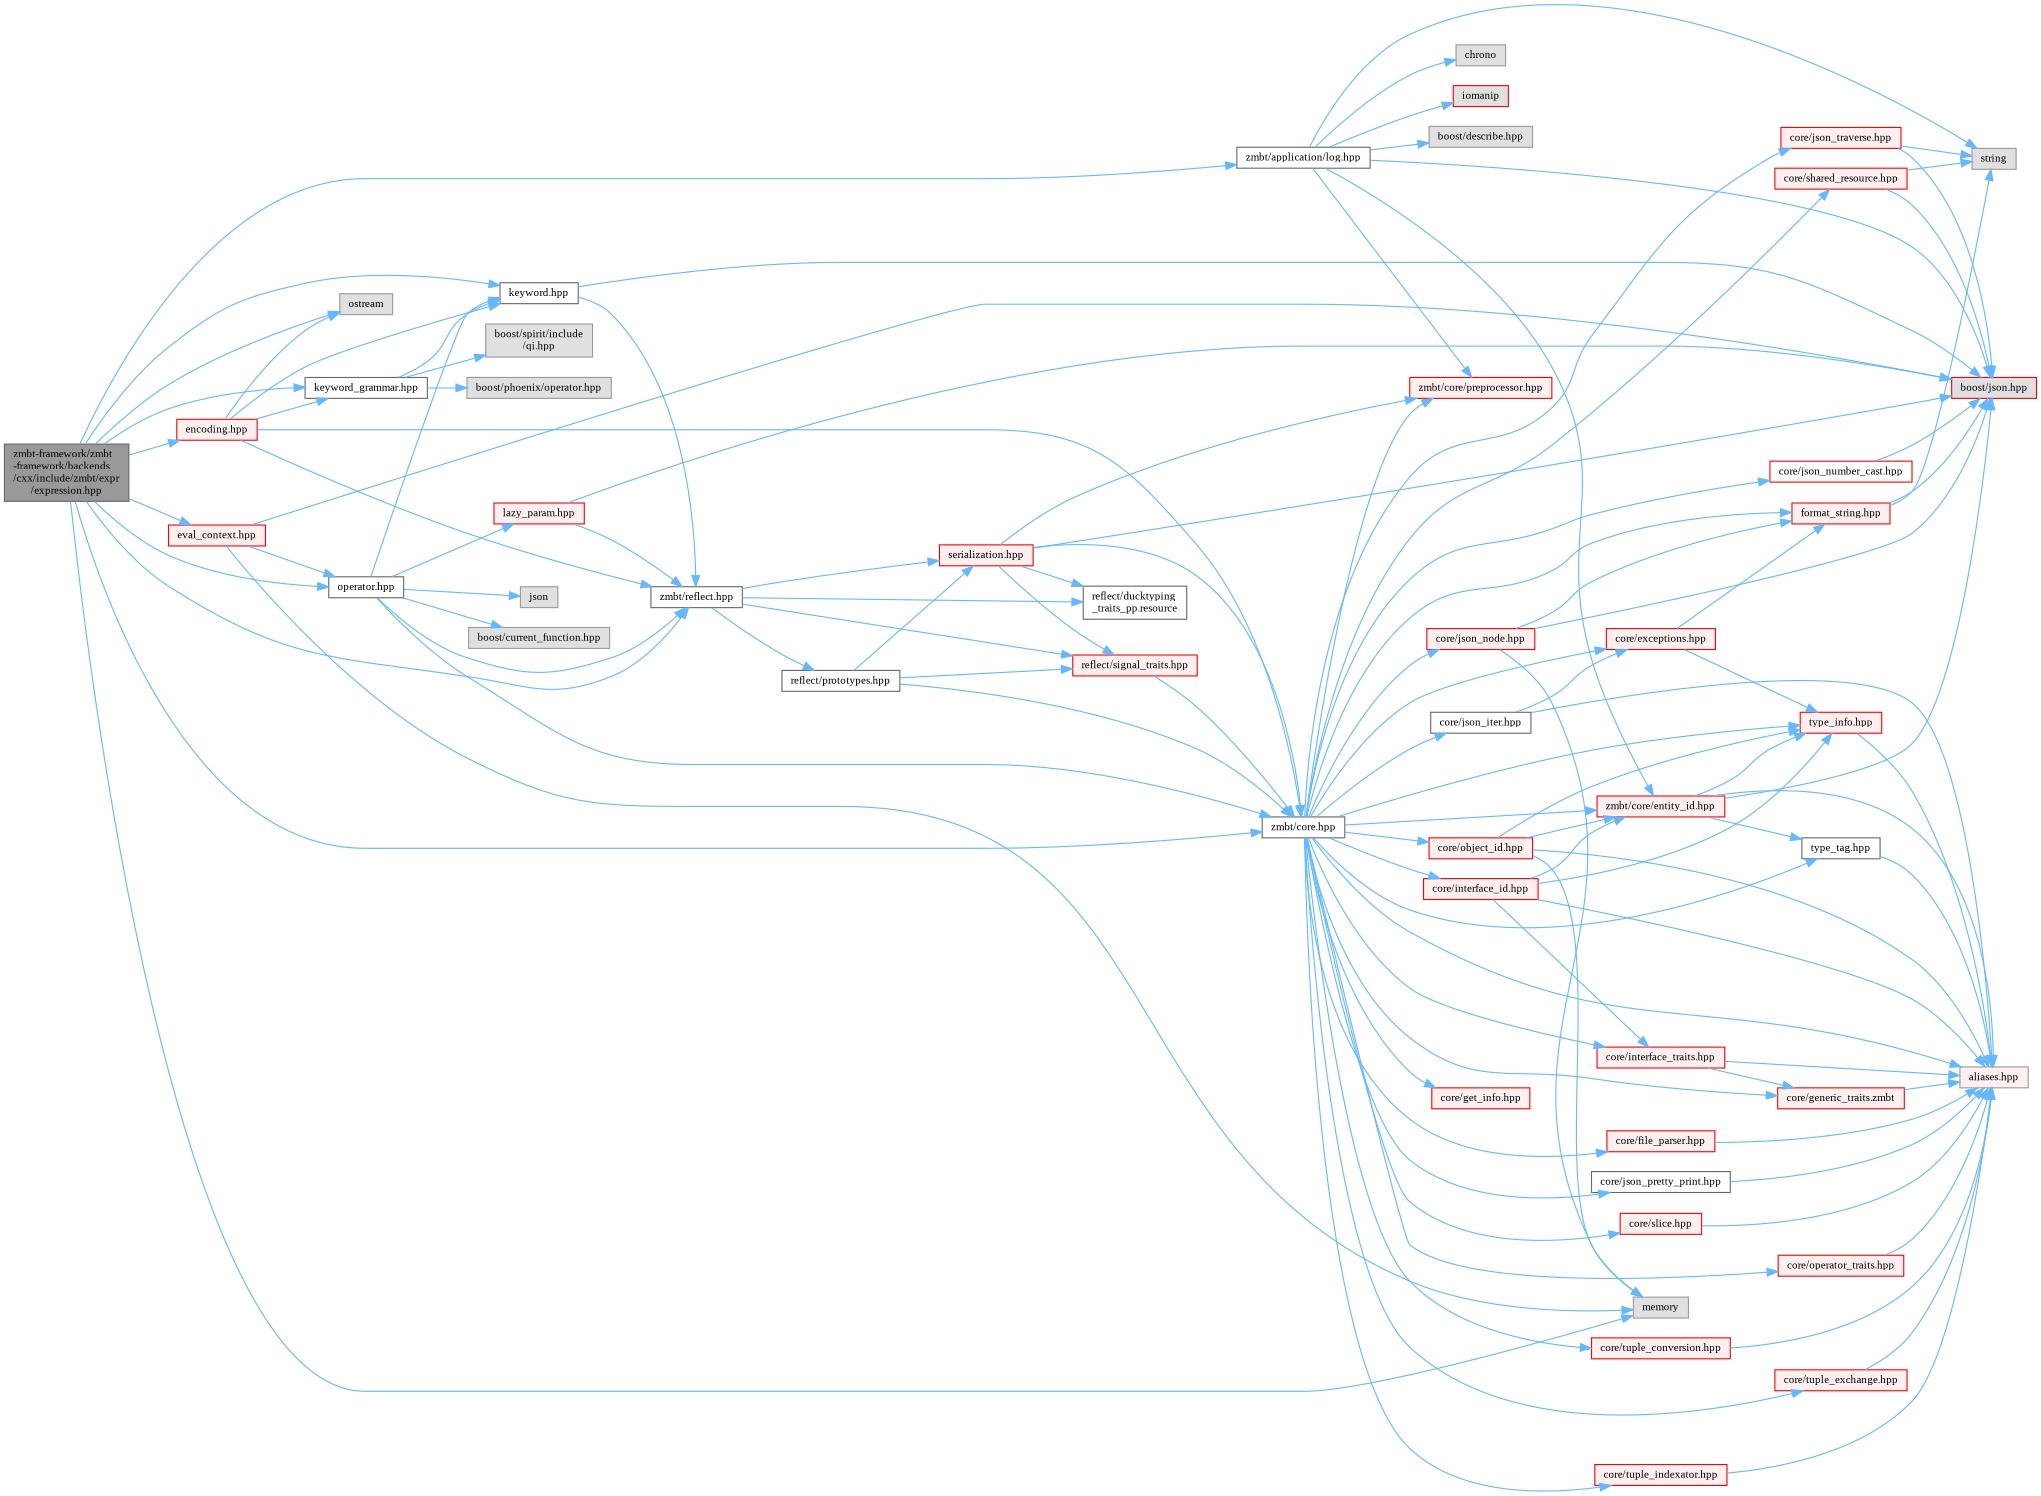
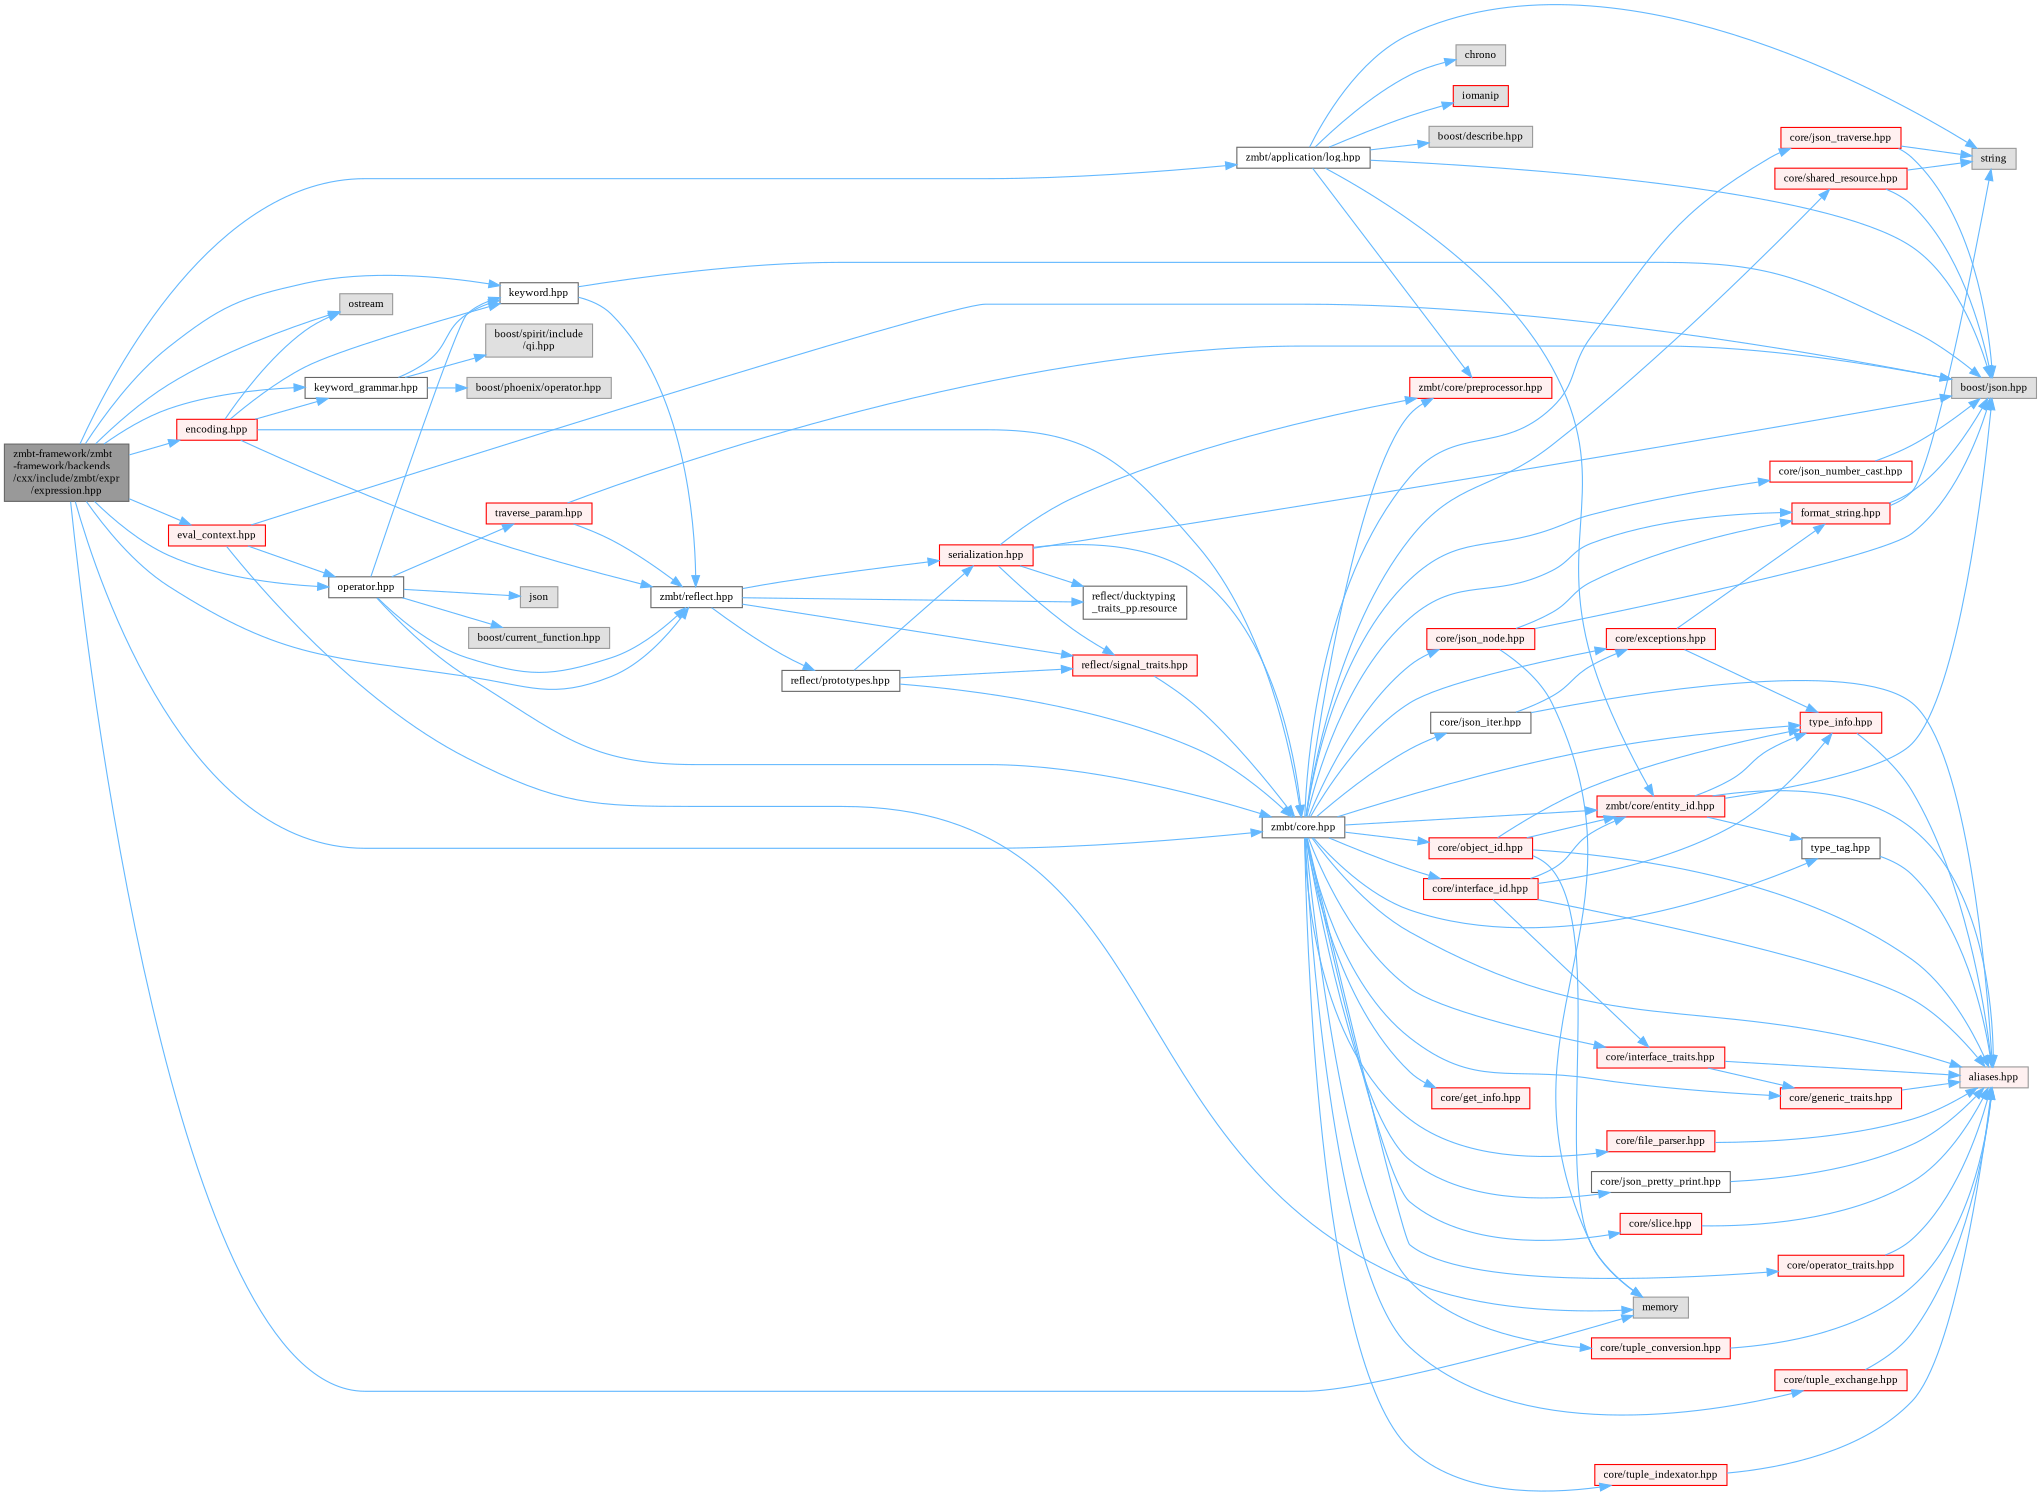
(1994, 388) -> (1994, 388)
(539, 513) -> (539, 513)
(1841, 1098) -> (1841, 1098)
